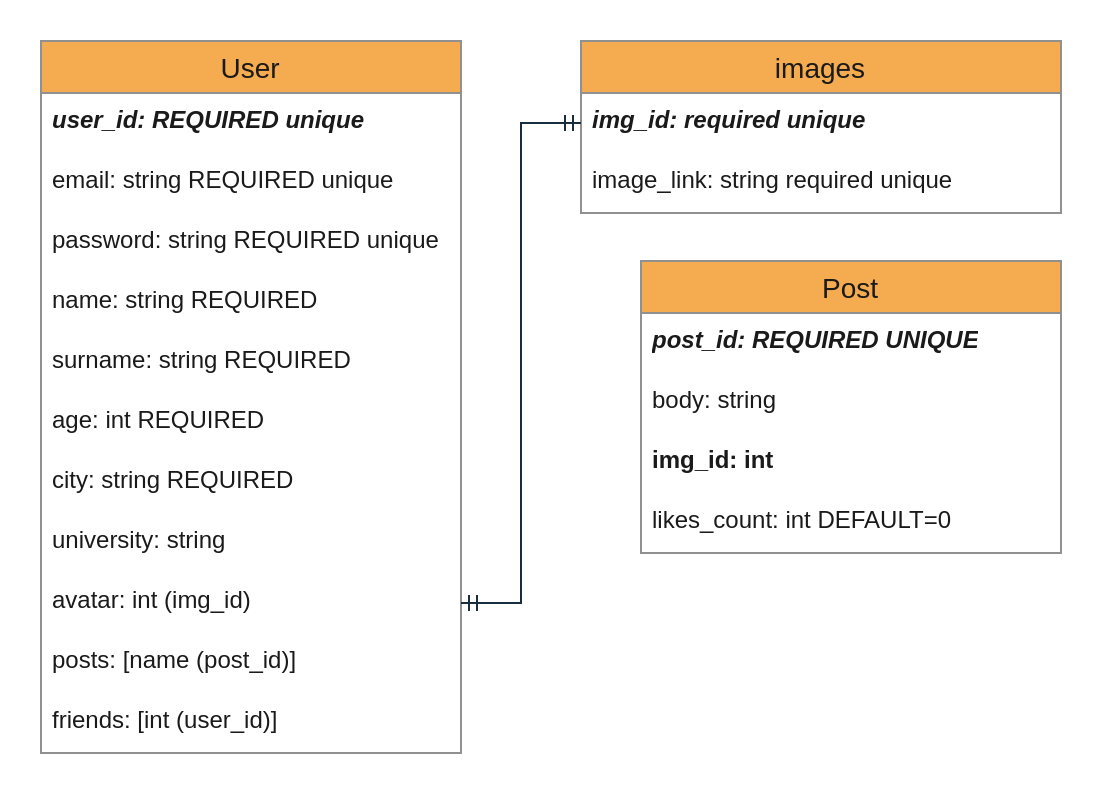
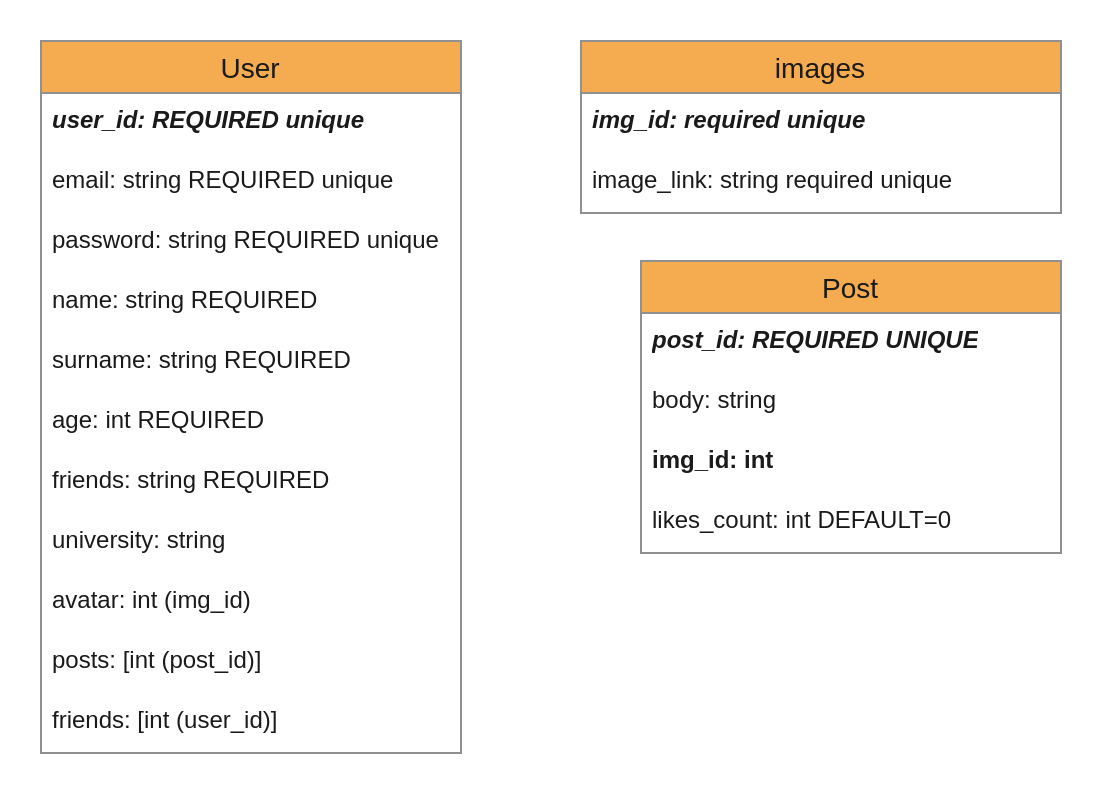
(521, 363) -> none
(179, 481) -> (199, 481)
(195, 661) -> (185, 661)
